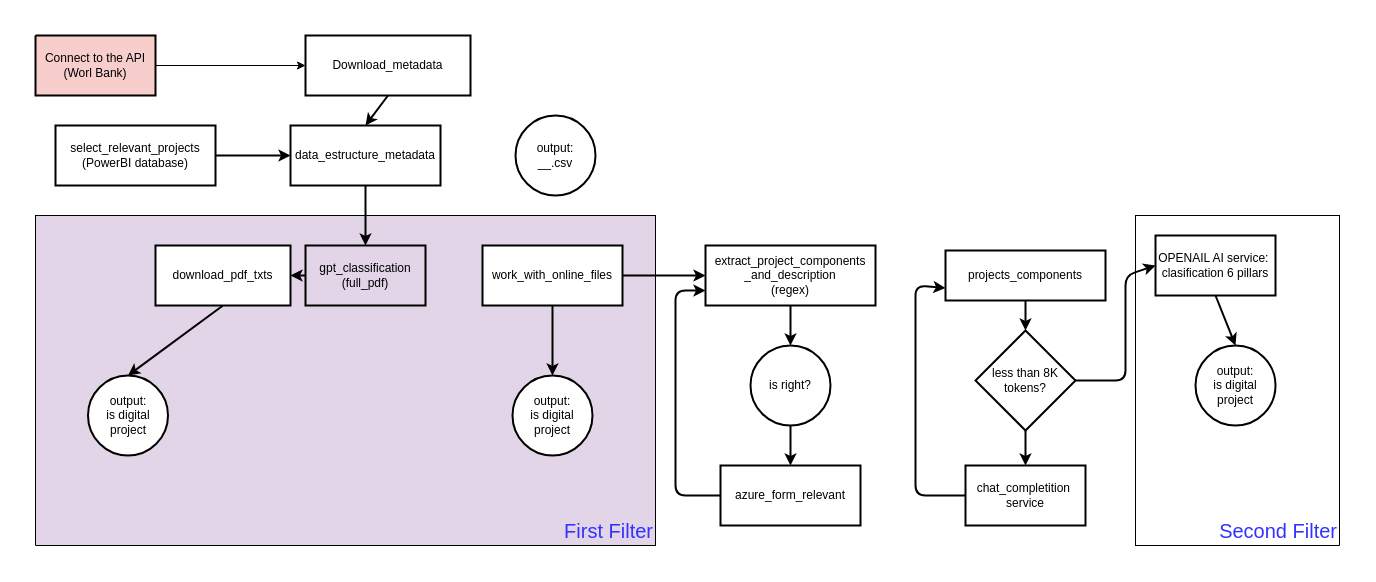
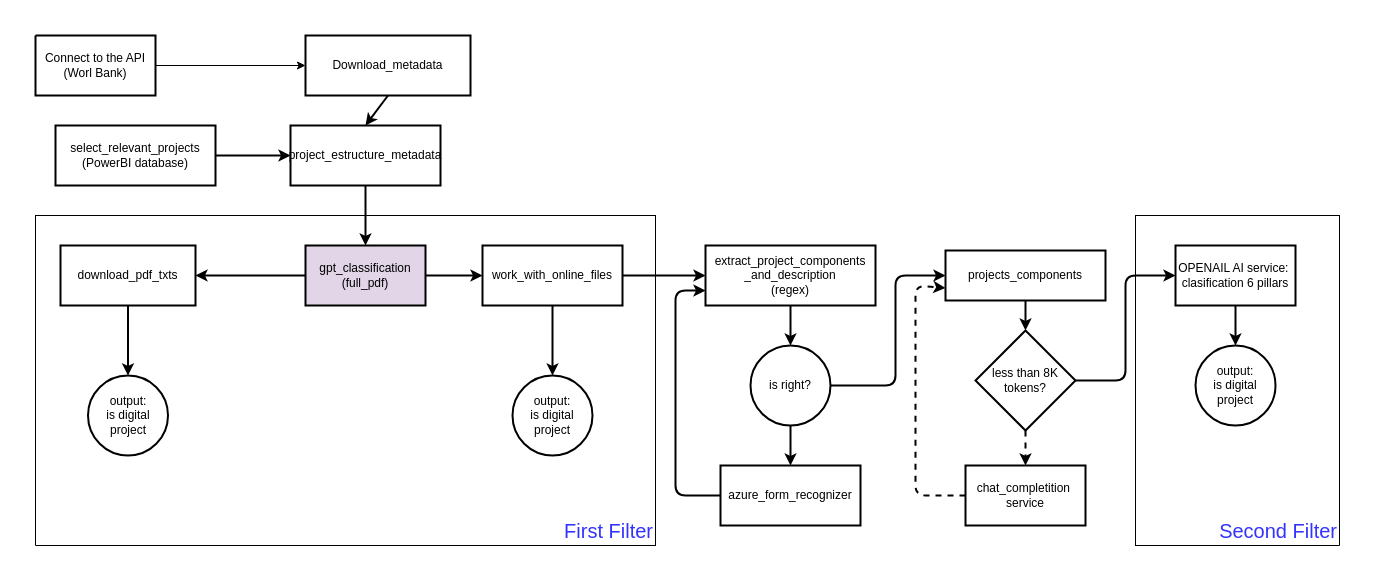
(96, 66) -> (96, 66)
(366, 156) -> (366, 156)
(556, 156) -> none
(1216, 266) -> (1236, 276)
(223, 276) -> (128, 276)
none -> (450, 276)
none -> (896, 343)
(346, 381) -> (346, 381)
(916, 403) -> (916, 403)
(1026, 443) -> (1026, 443)
(791, 496) -> (791, 496)
